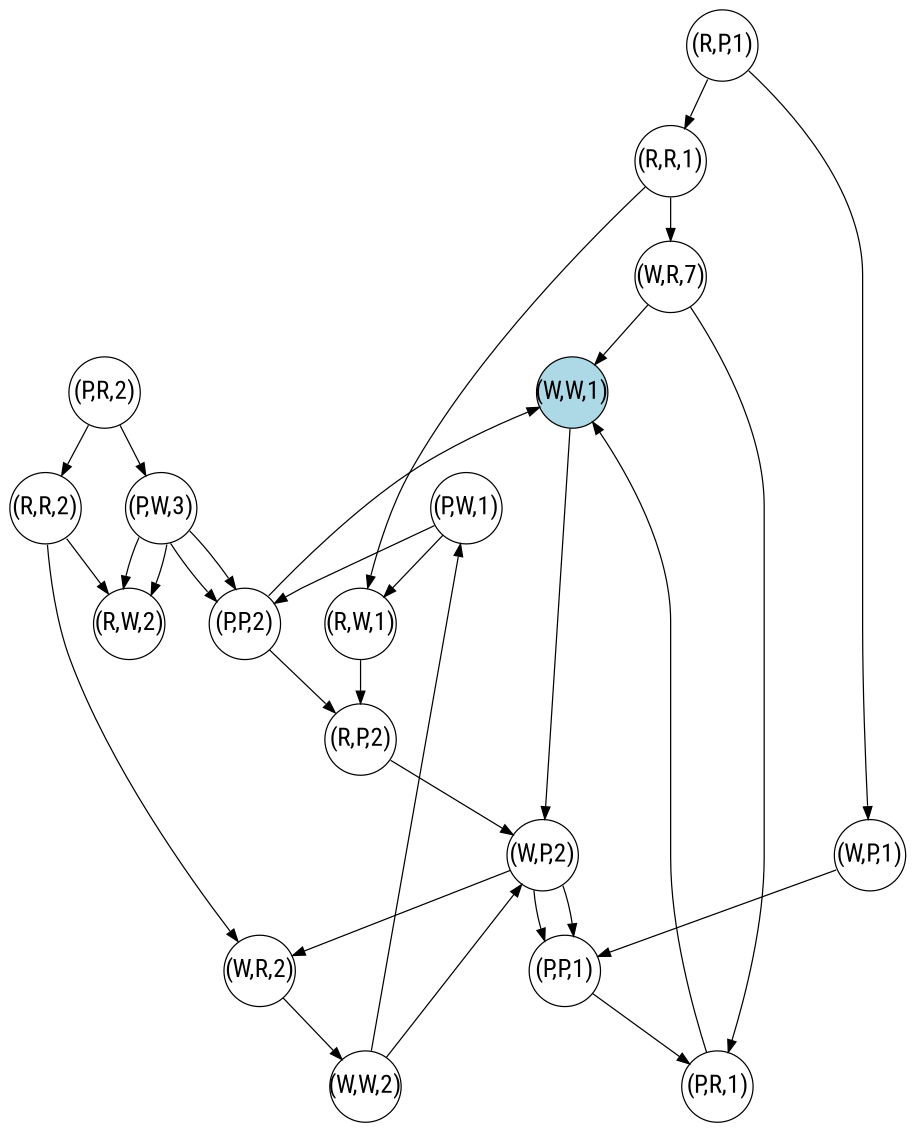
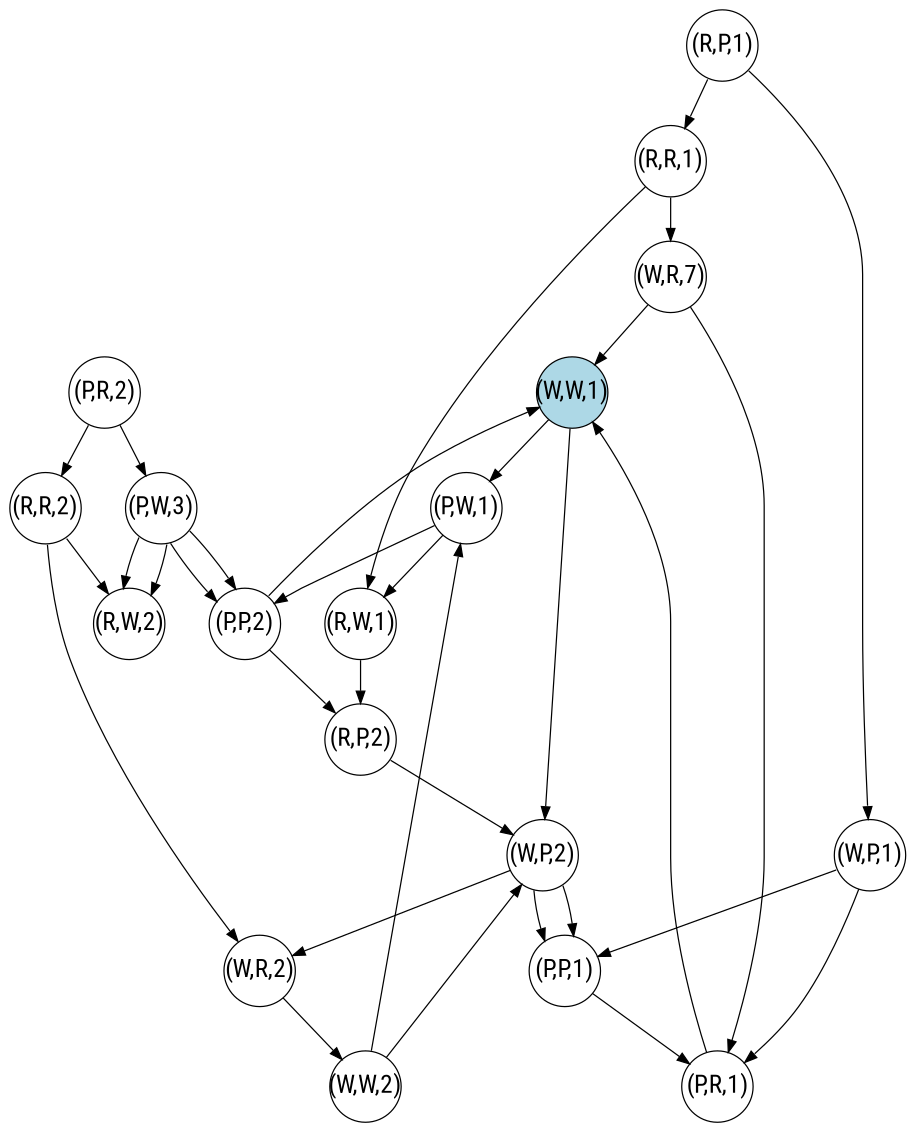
none -> (524, 446)
none -> (817, 978)
